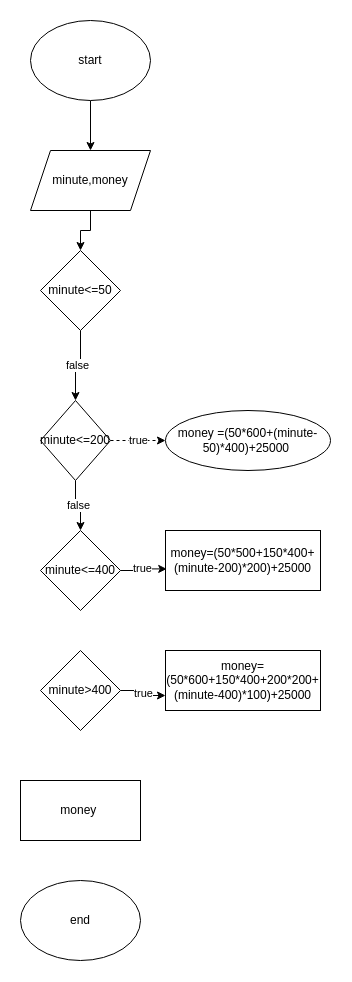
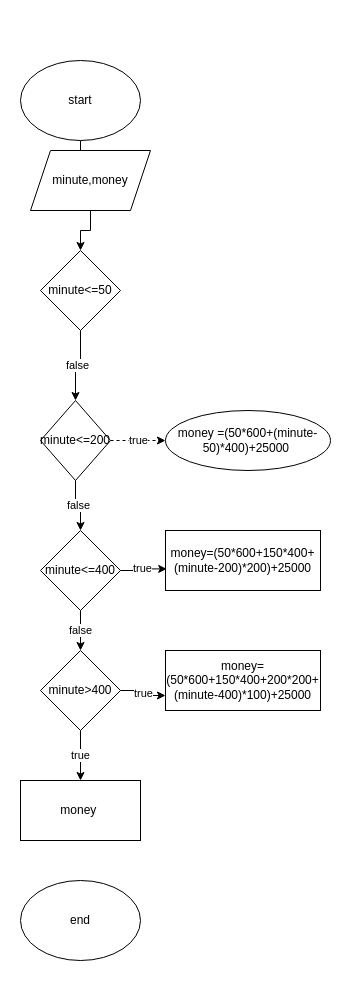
(91, 61) -> (81, 101)
(243, 561) -> (243, 561)
none -> (81, 627)
none -> (81, 752)
